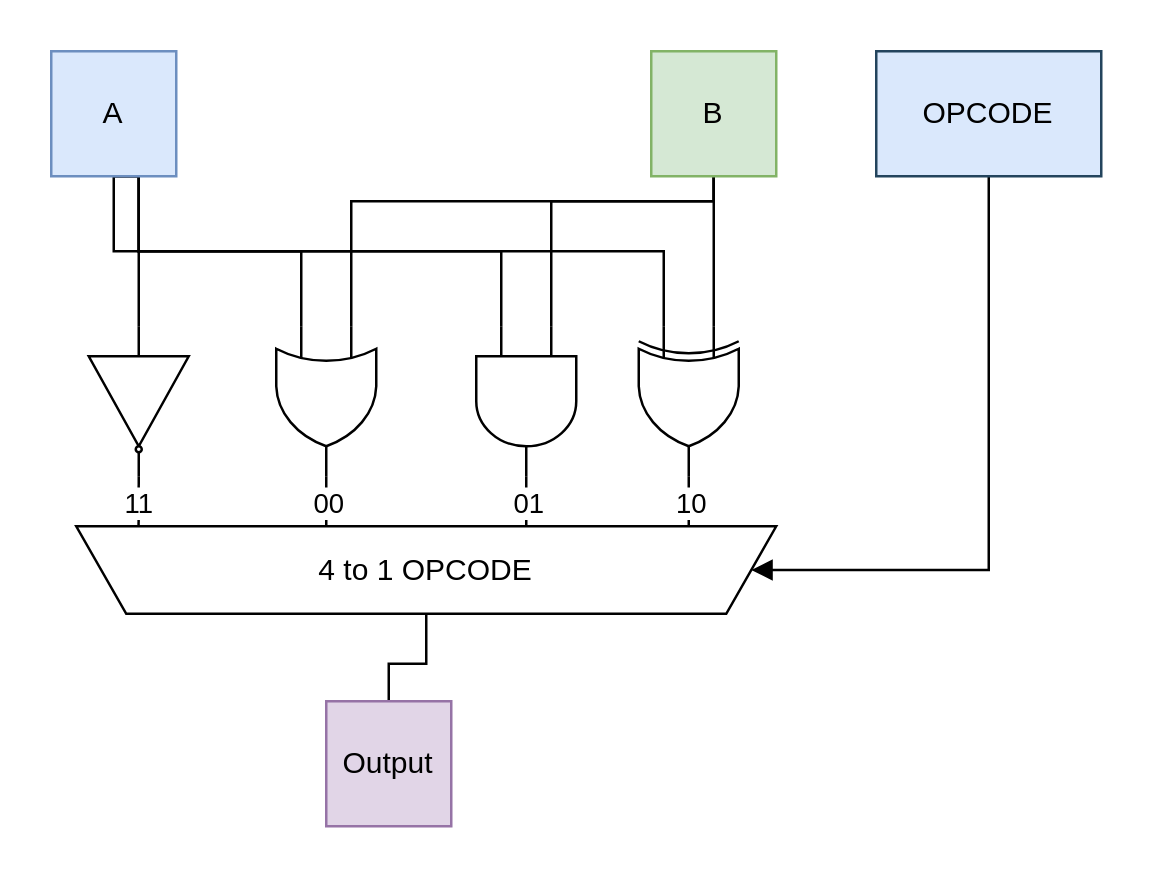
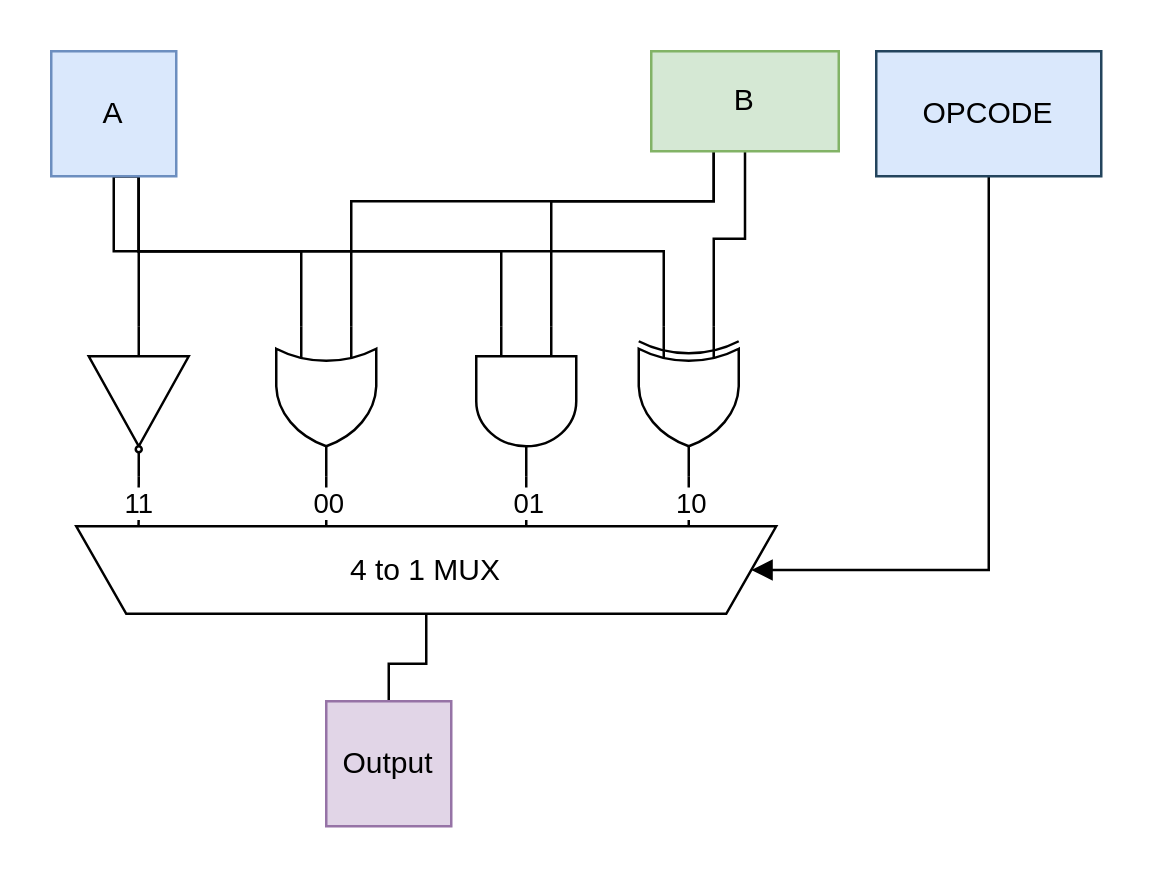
(714, 114) -> (745, 101)
(426, 571) -> (426, 571)
